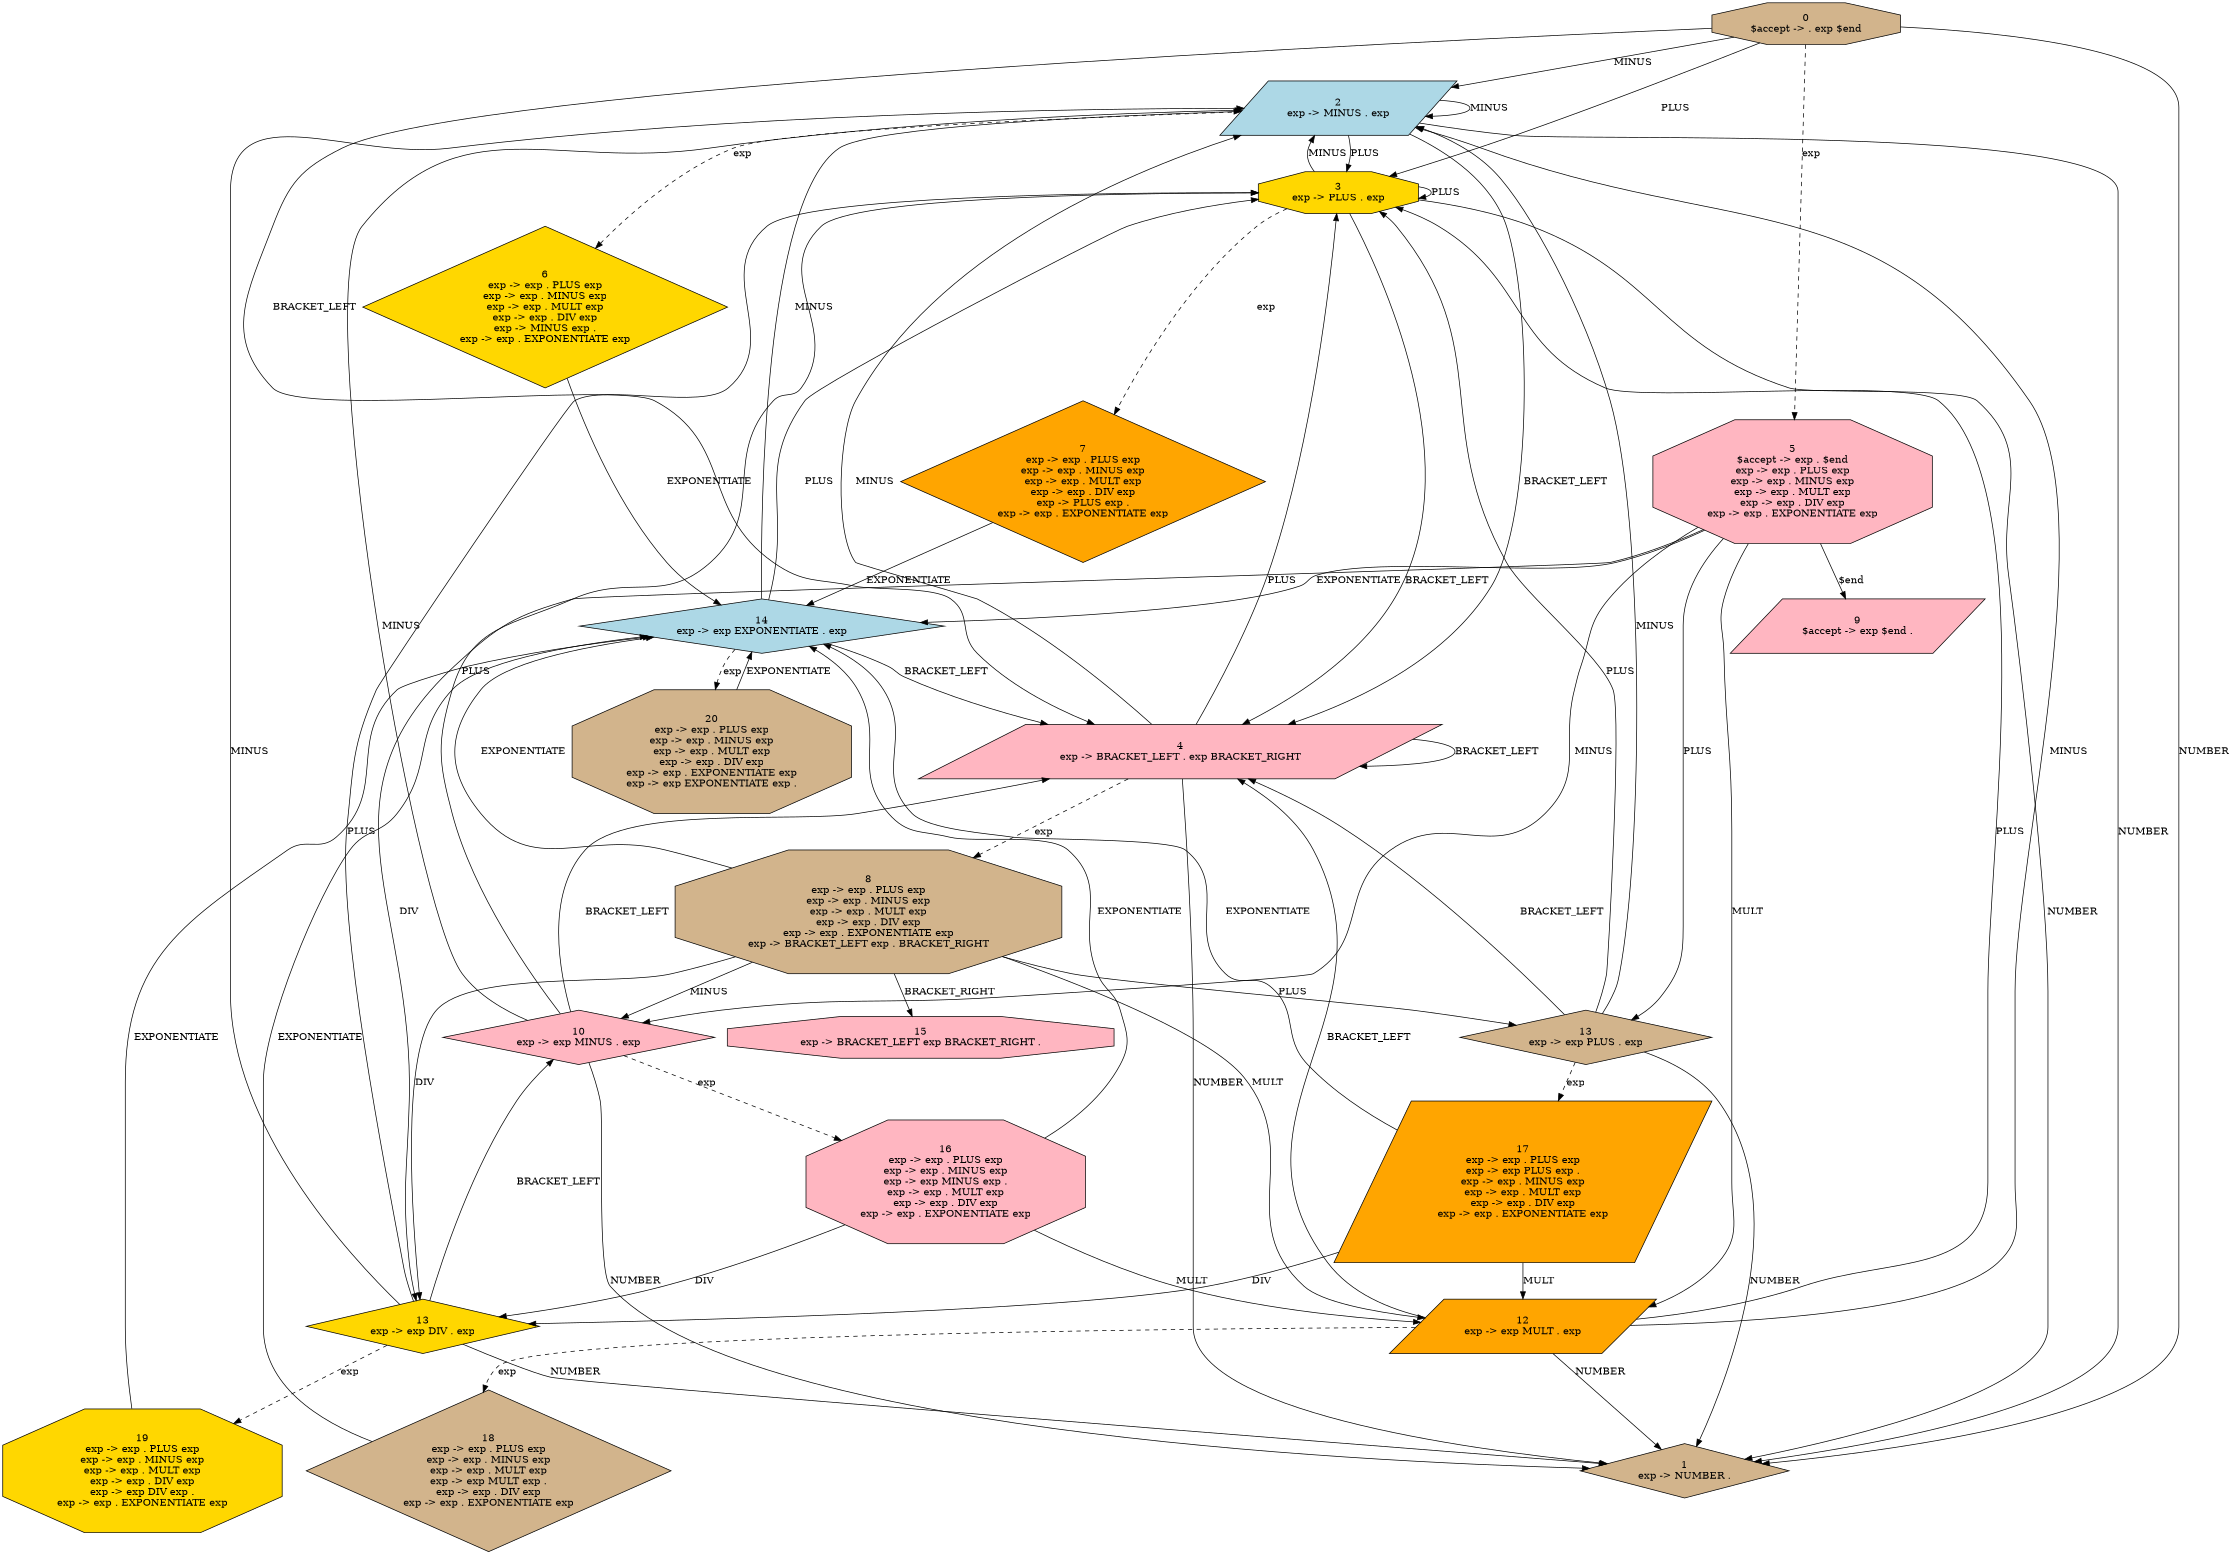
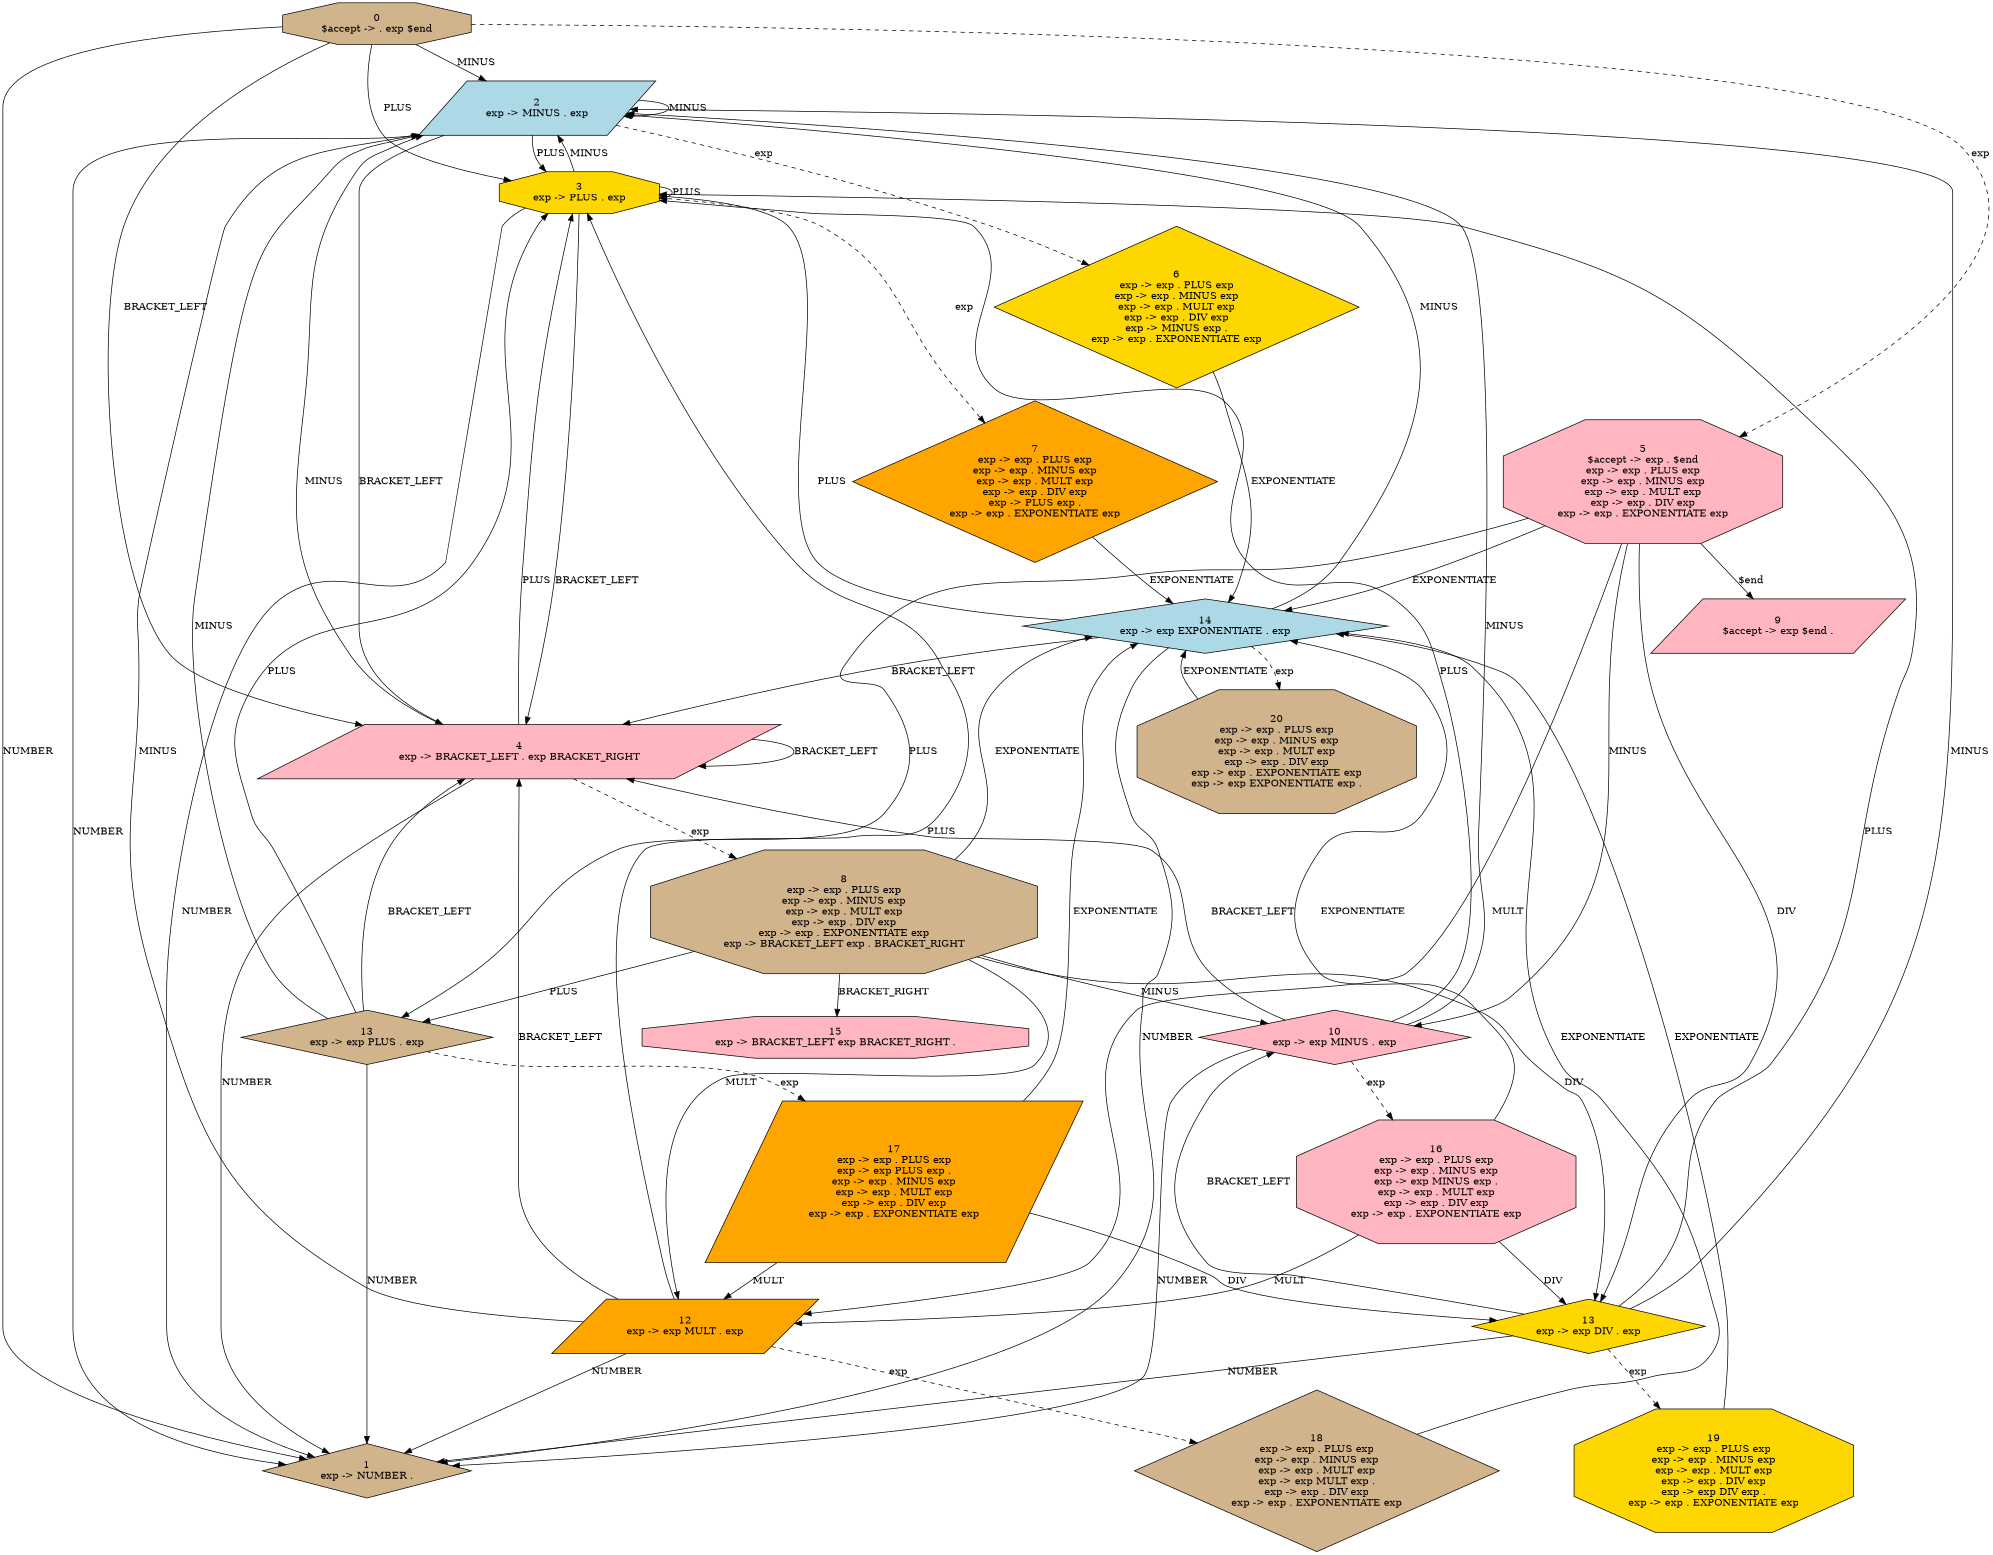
none -> (1110, 1289)
